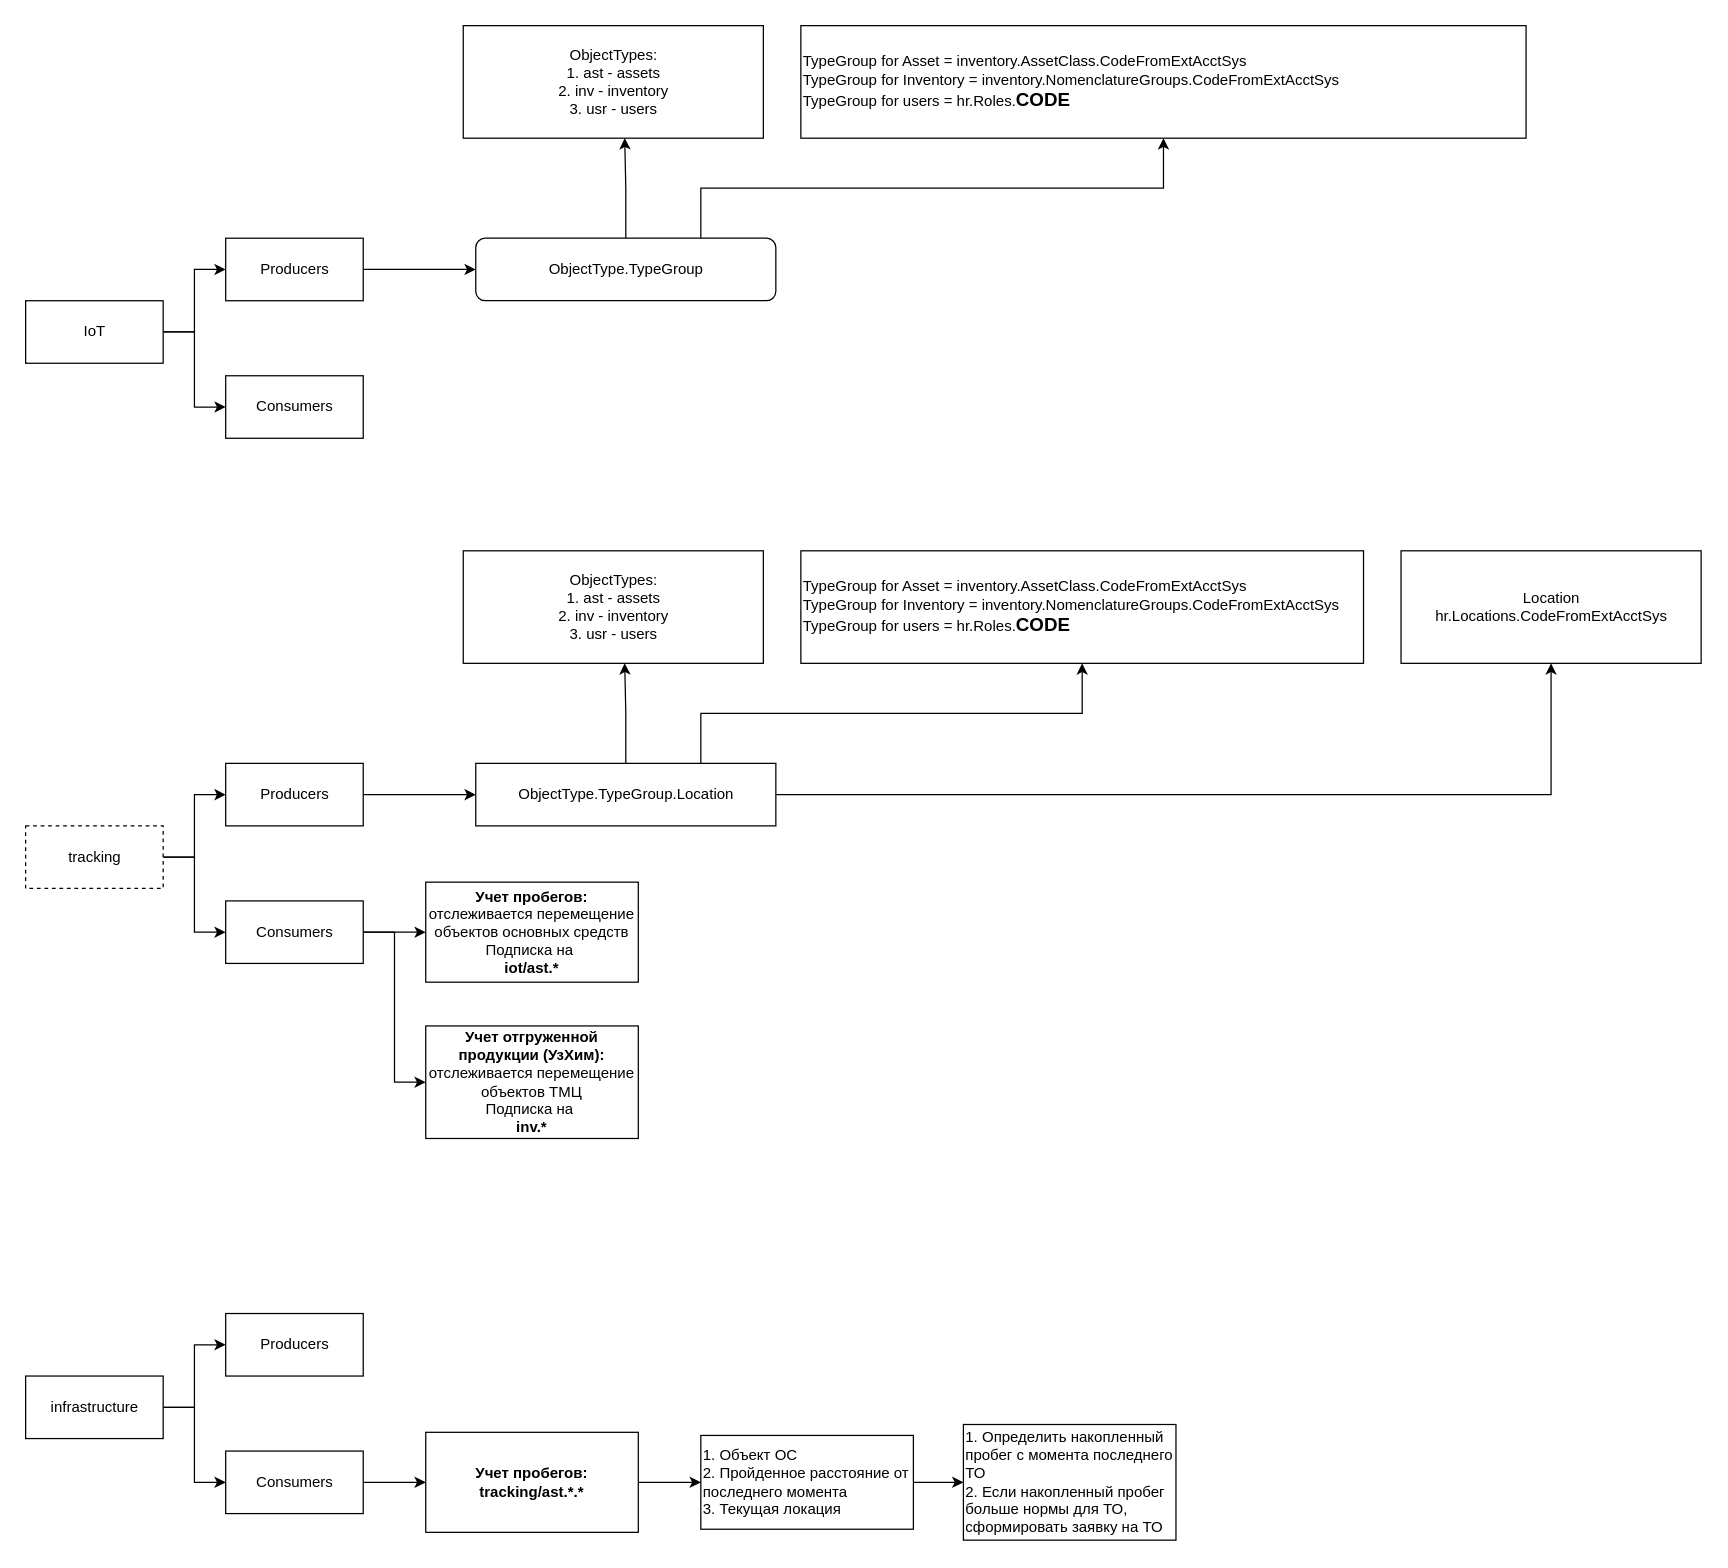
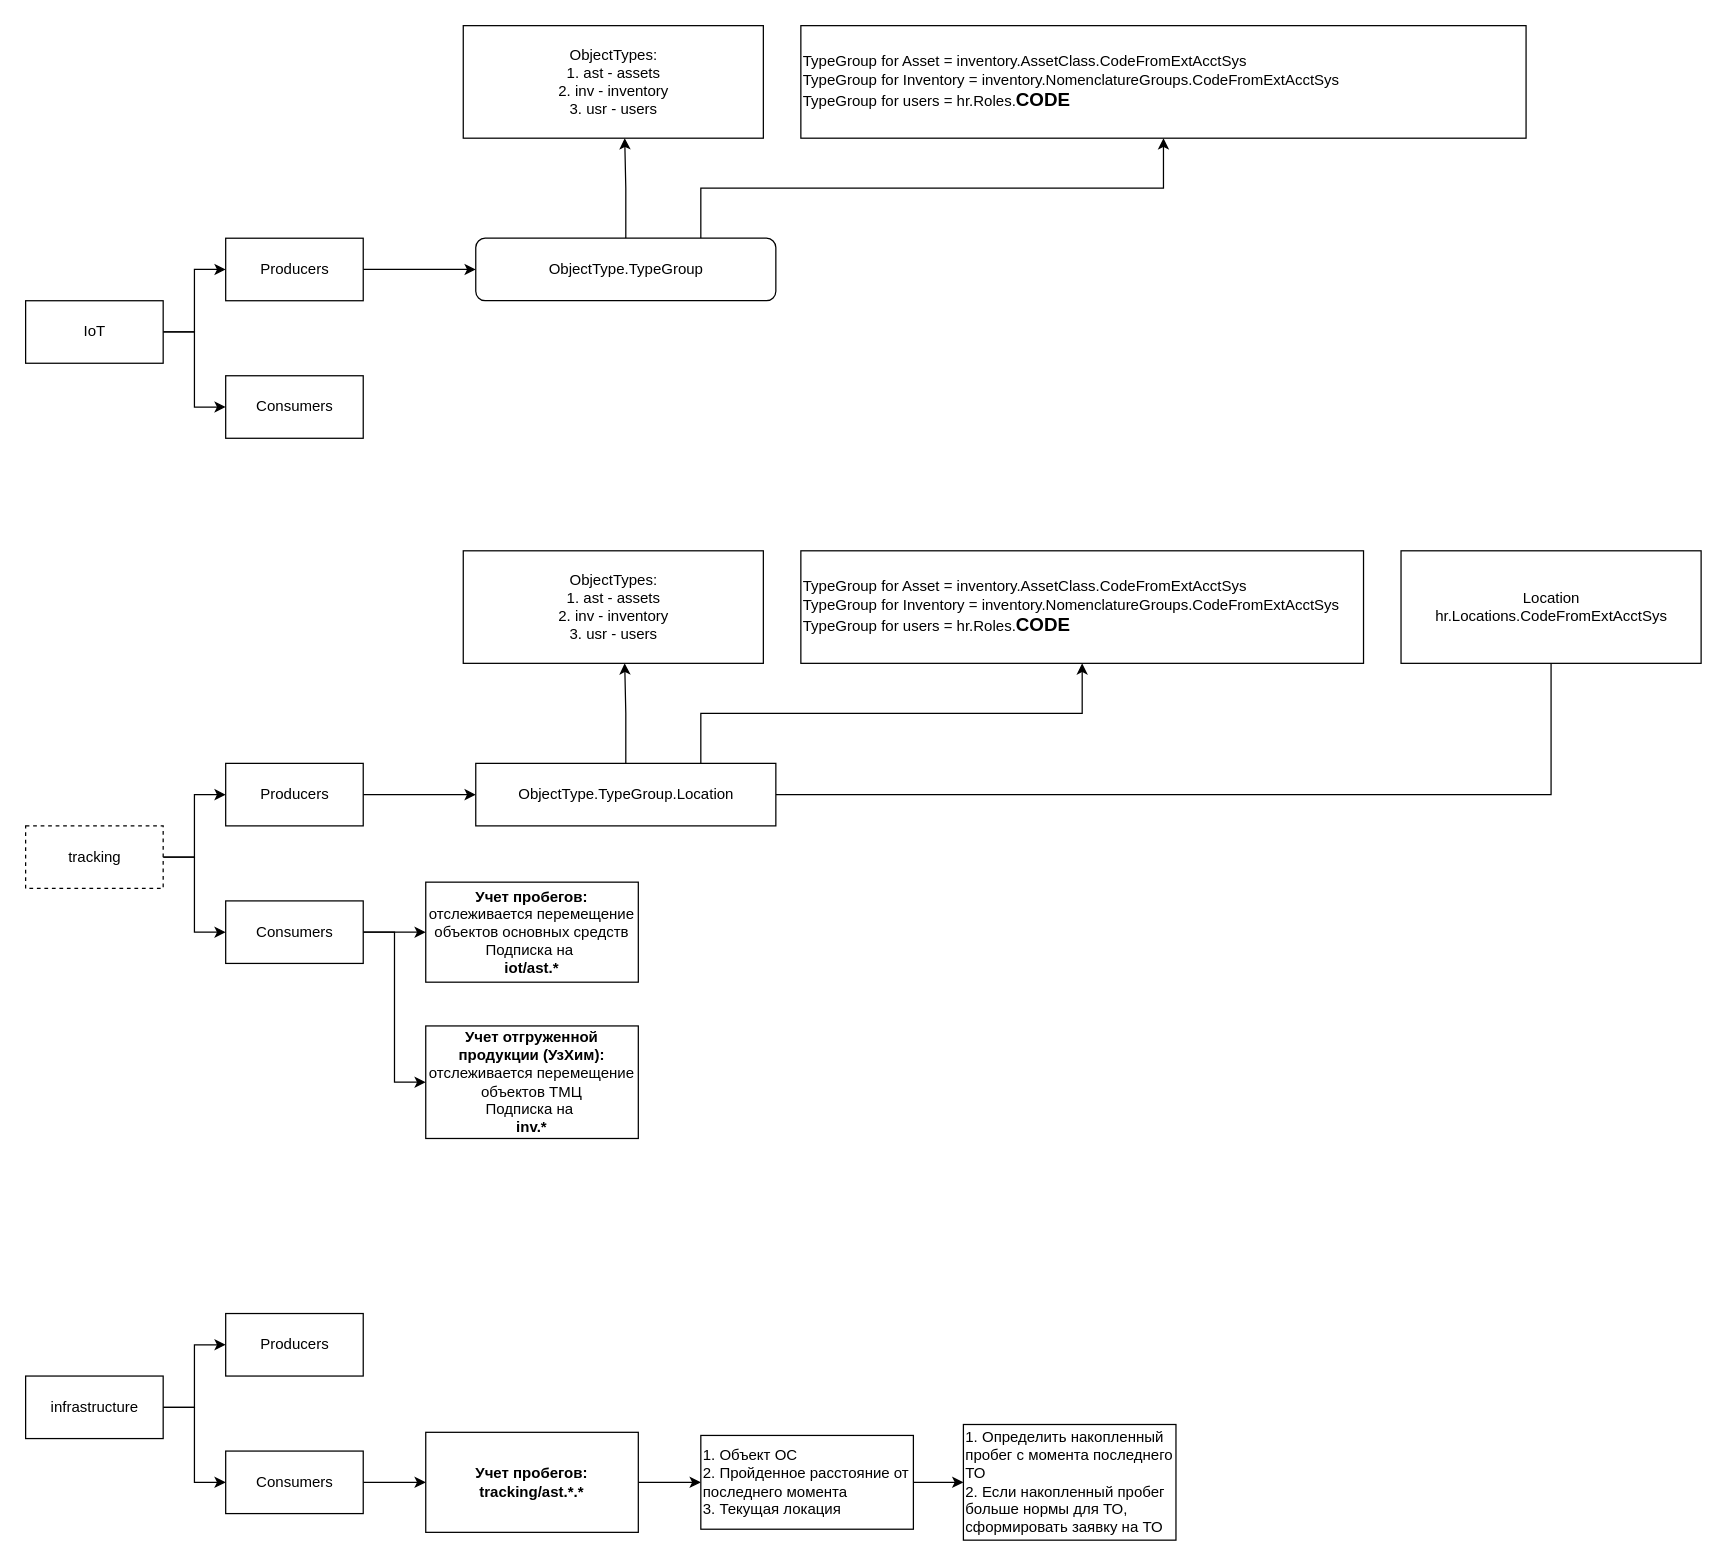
(1551, 673) -> (1551, 669)
